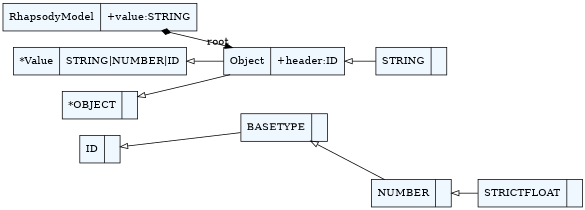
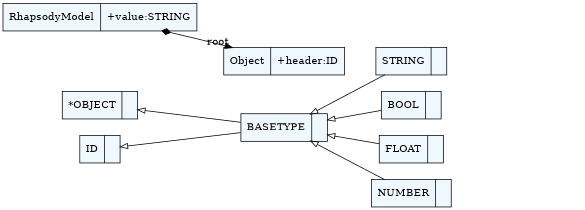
(100, 61) -> none
(364, 61) -> (351, 93)
(188, 85) -> (193, 116)
none -> (411, 105)
none -> (411, 149)
(530, 193) -> none
